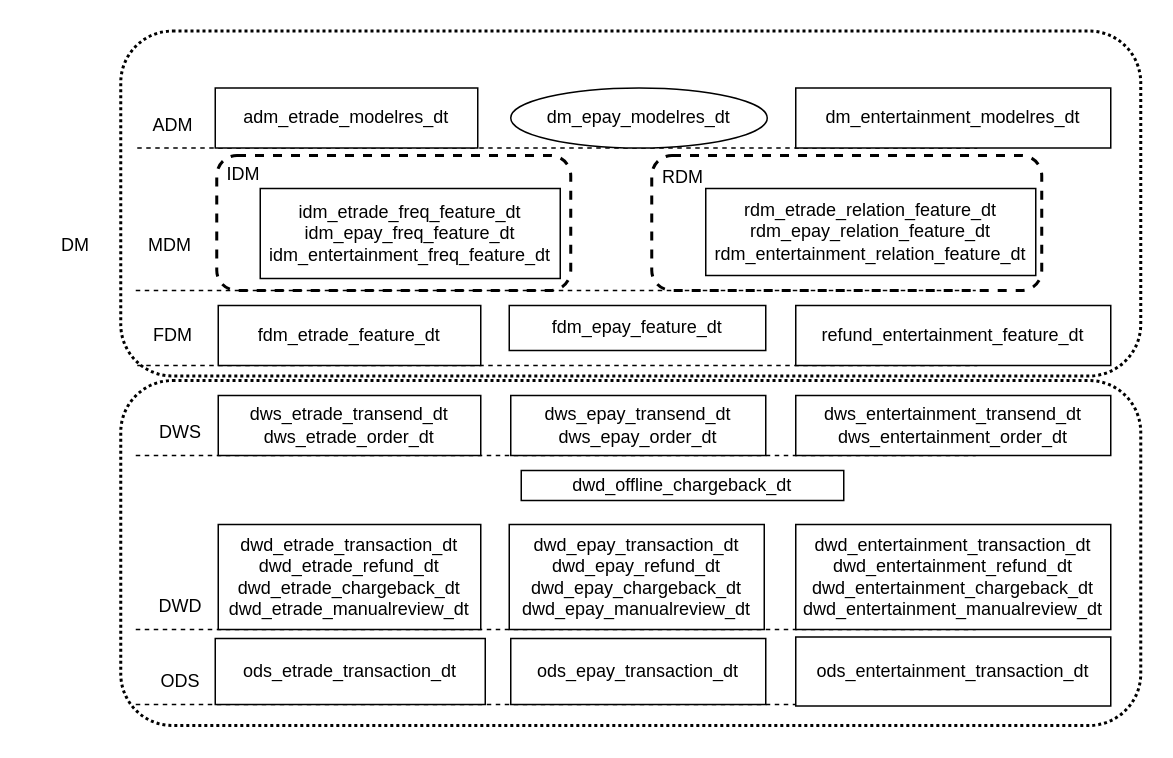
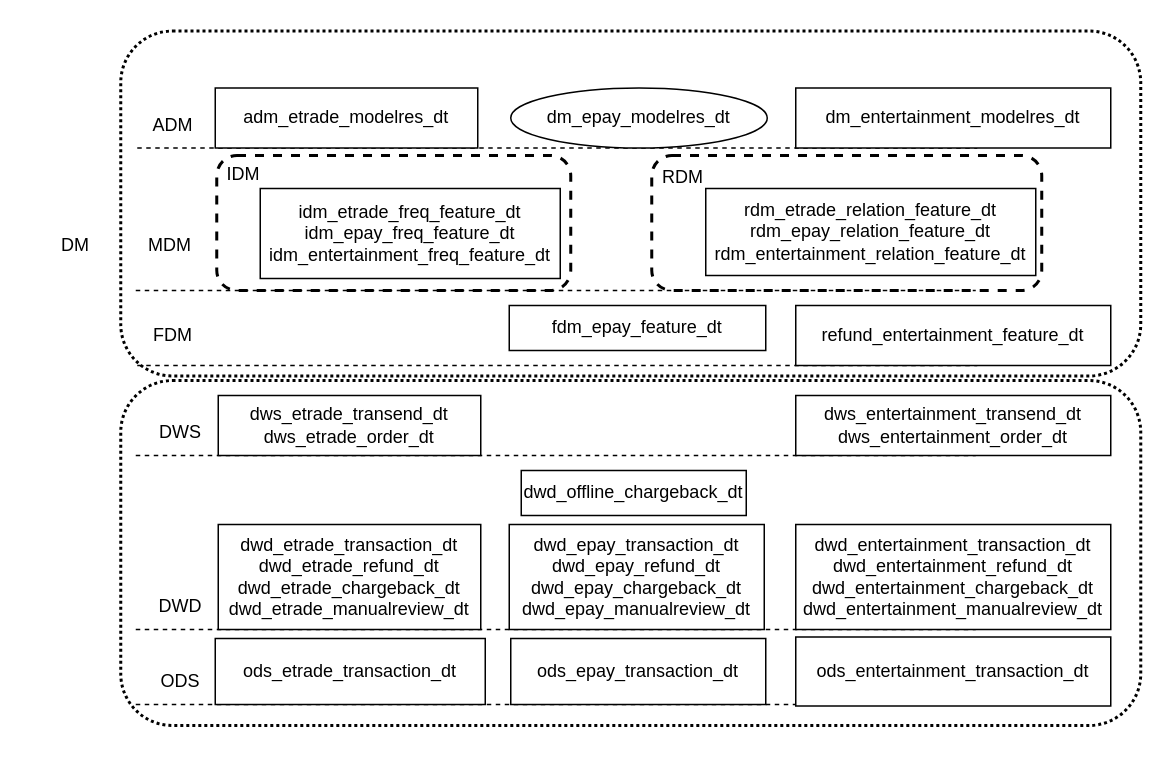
(350, 335) -> none
(638, 425) -> none
(683, 485) -> (634, 493)
